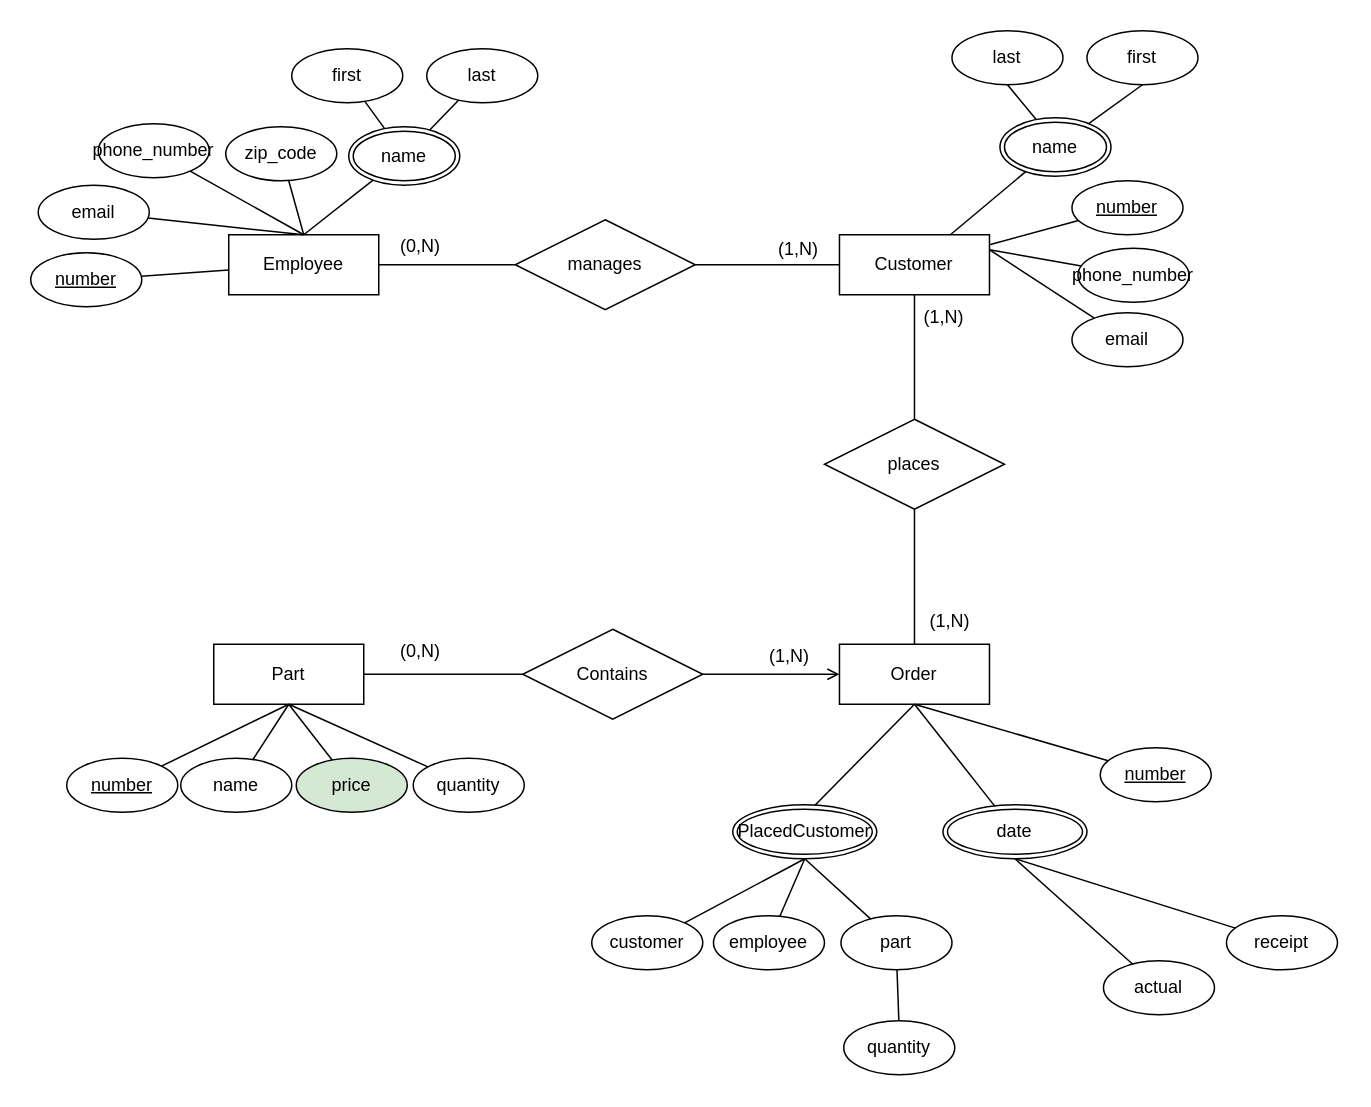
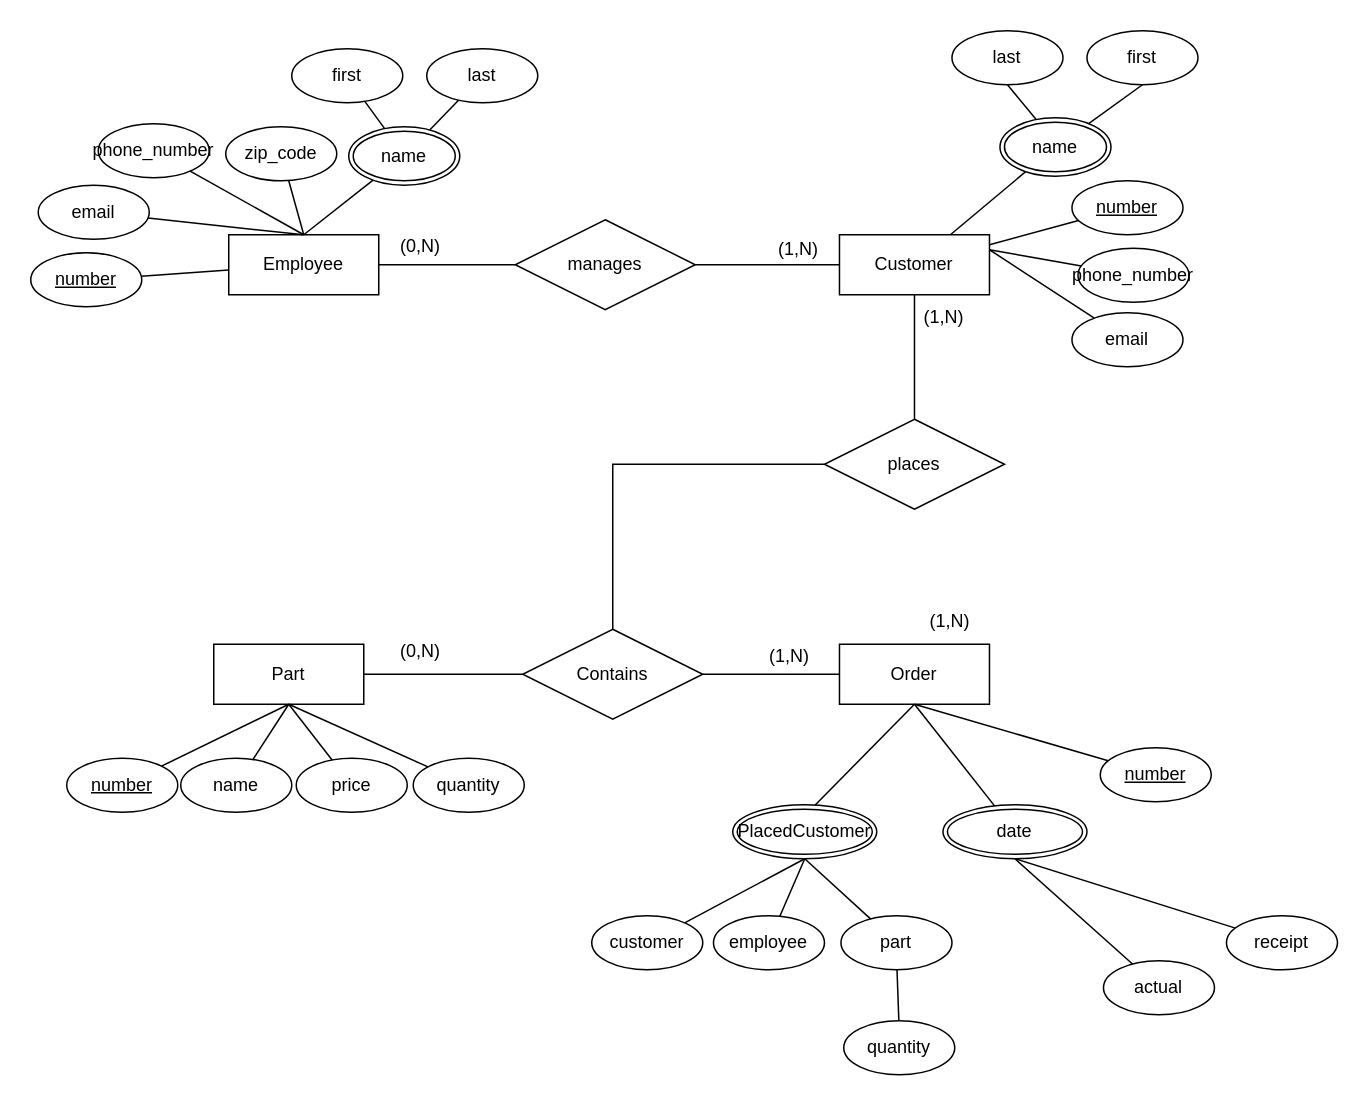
(914, 576) -> (636, 464)
(832, 674) -> (833, 674)
(352, 785) -> (352, 785)
